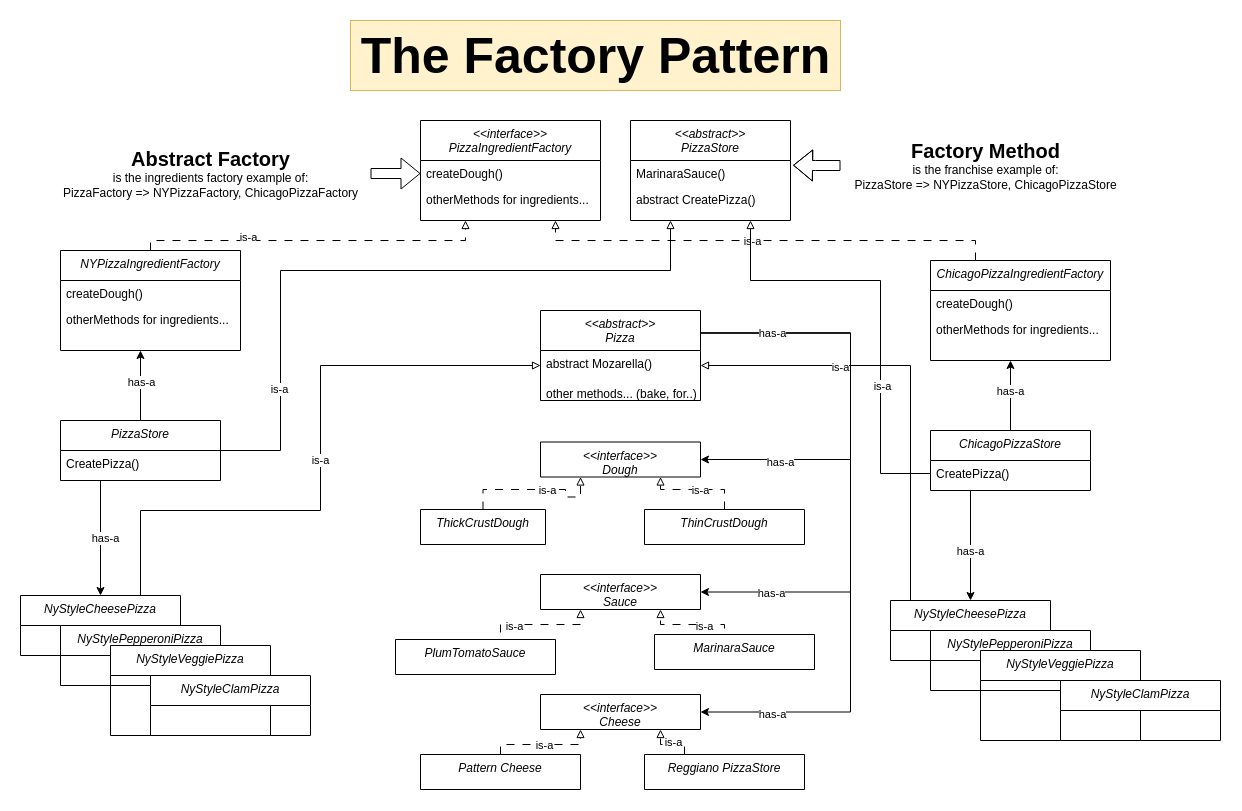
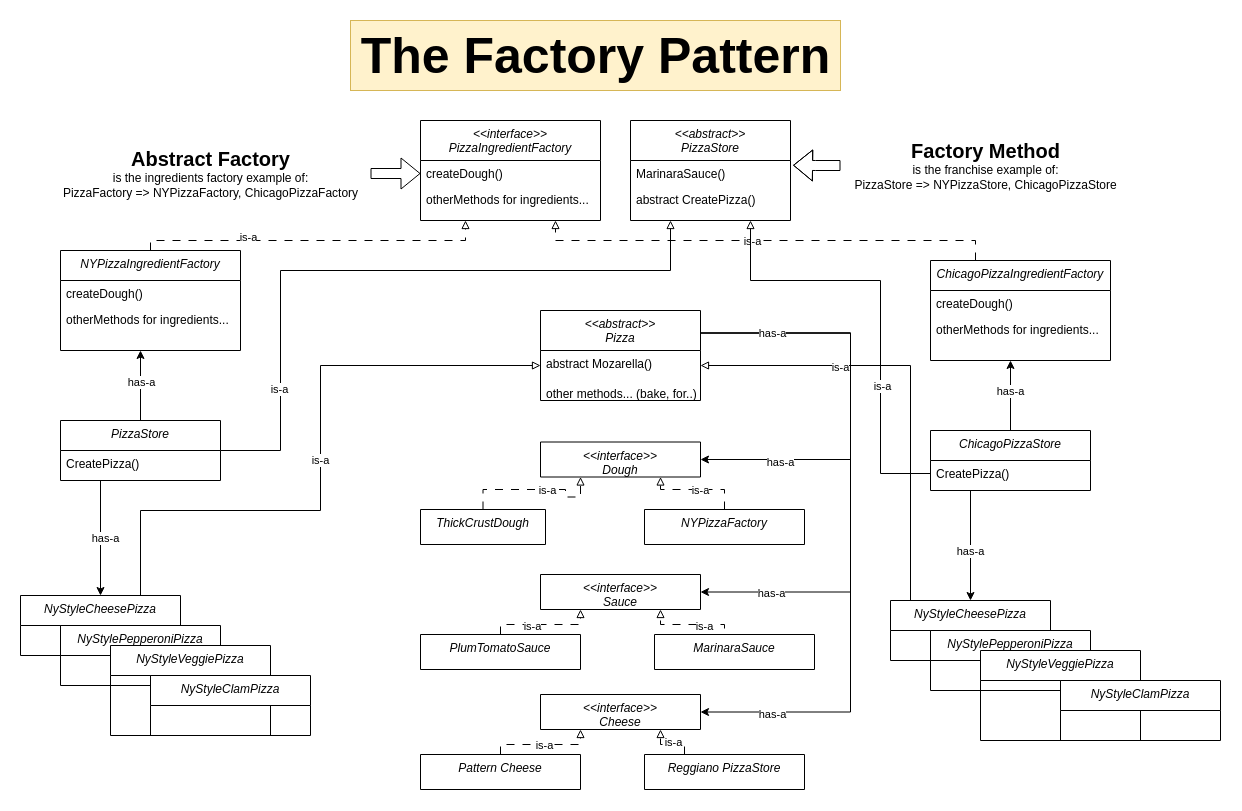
(724, 523) -> (724, 523)
(476, 657) -> (501, 652)
